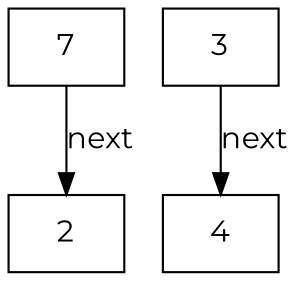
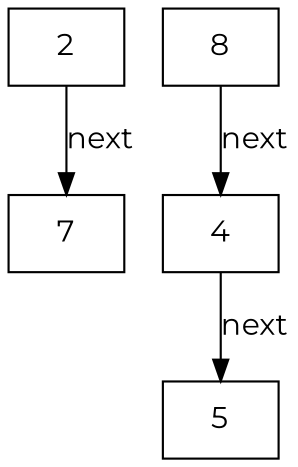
(221, 47) -> (221, 47)
(66, 130) -> (66, 130)
none -> (221, 420)
